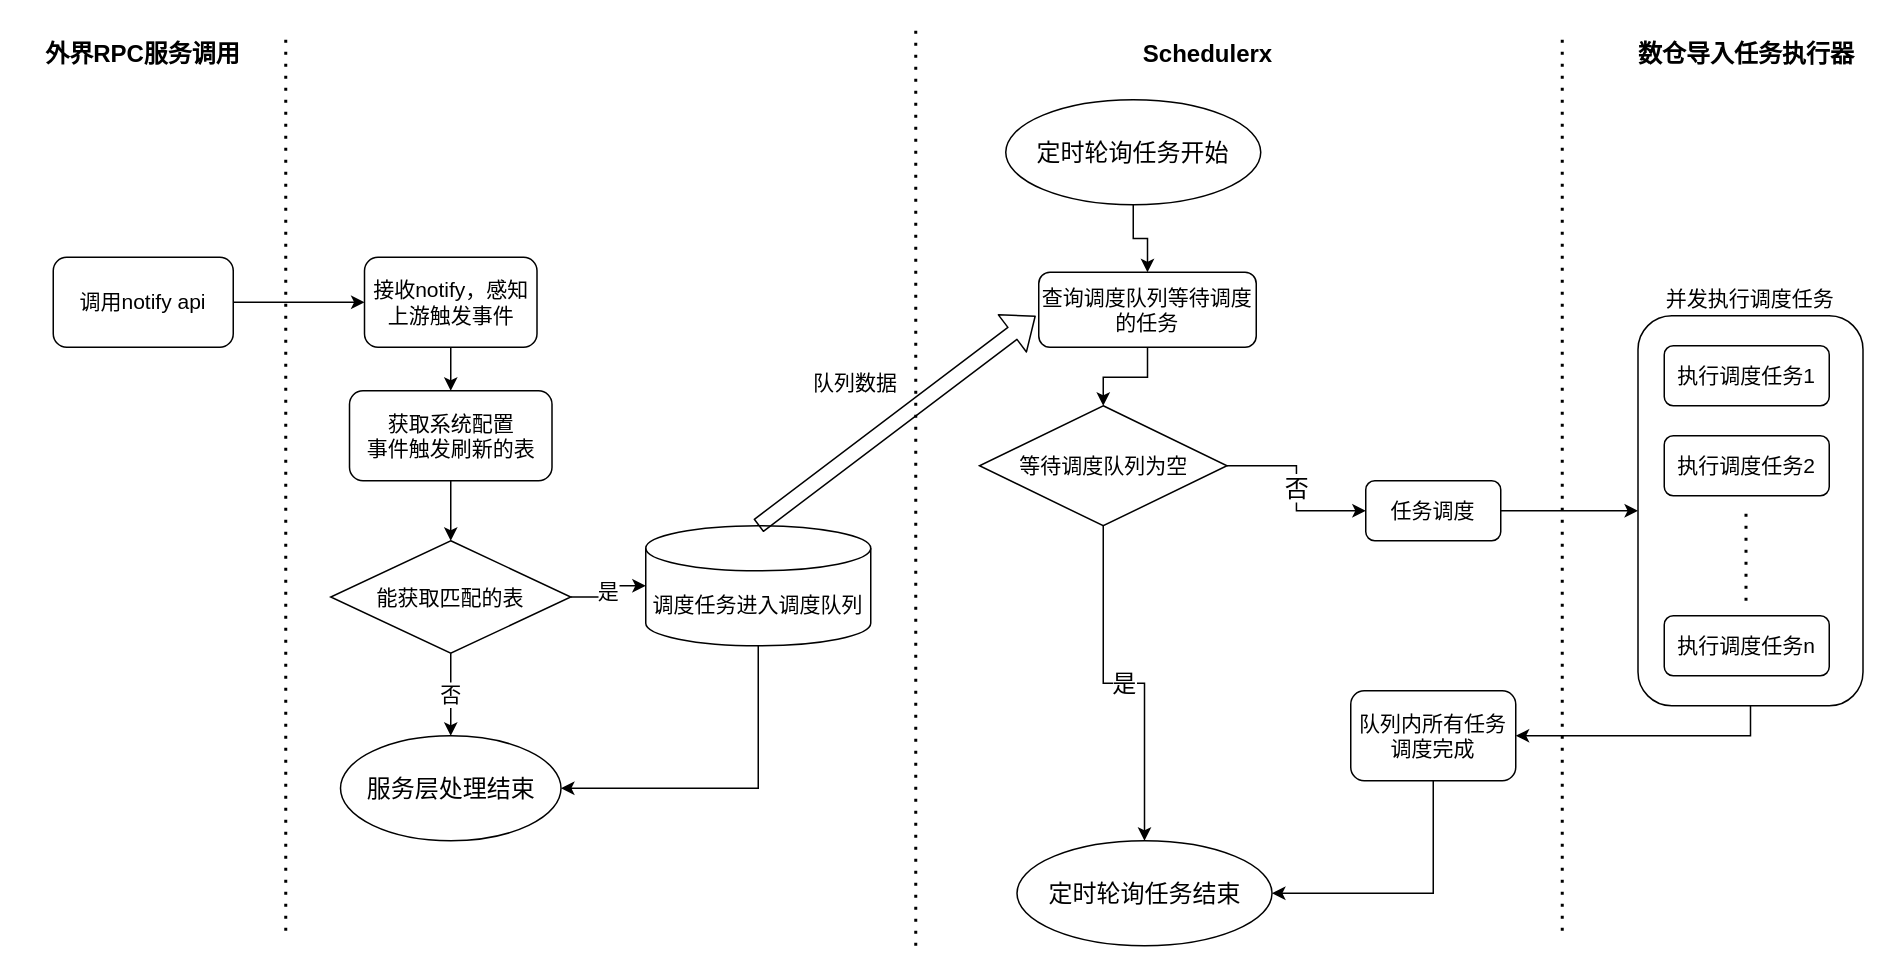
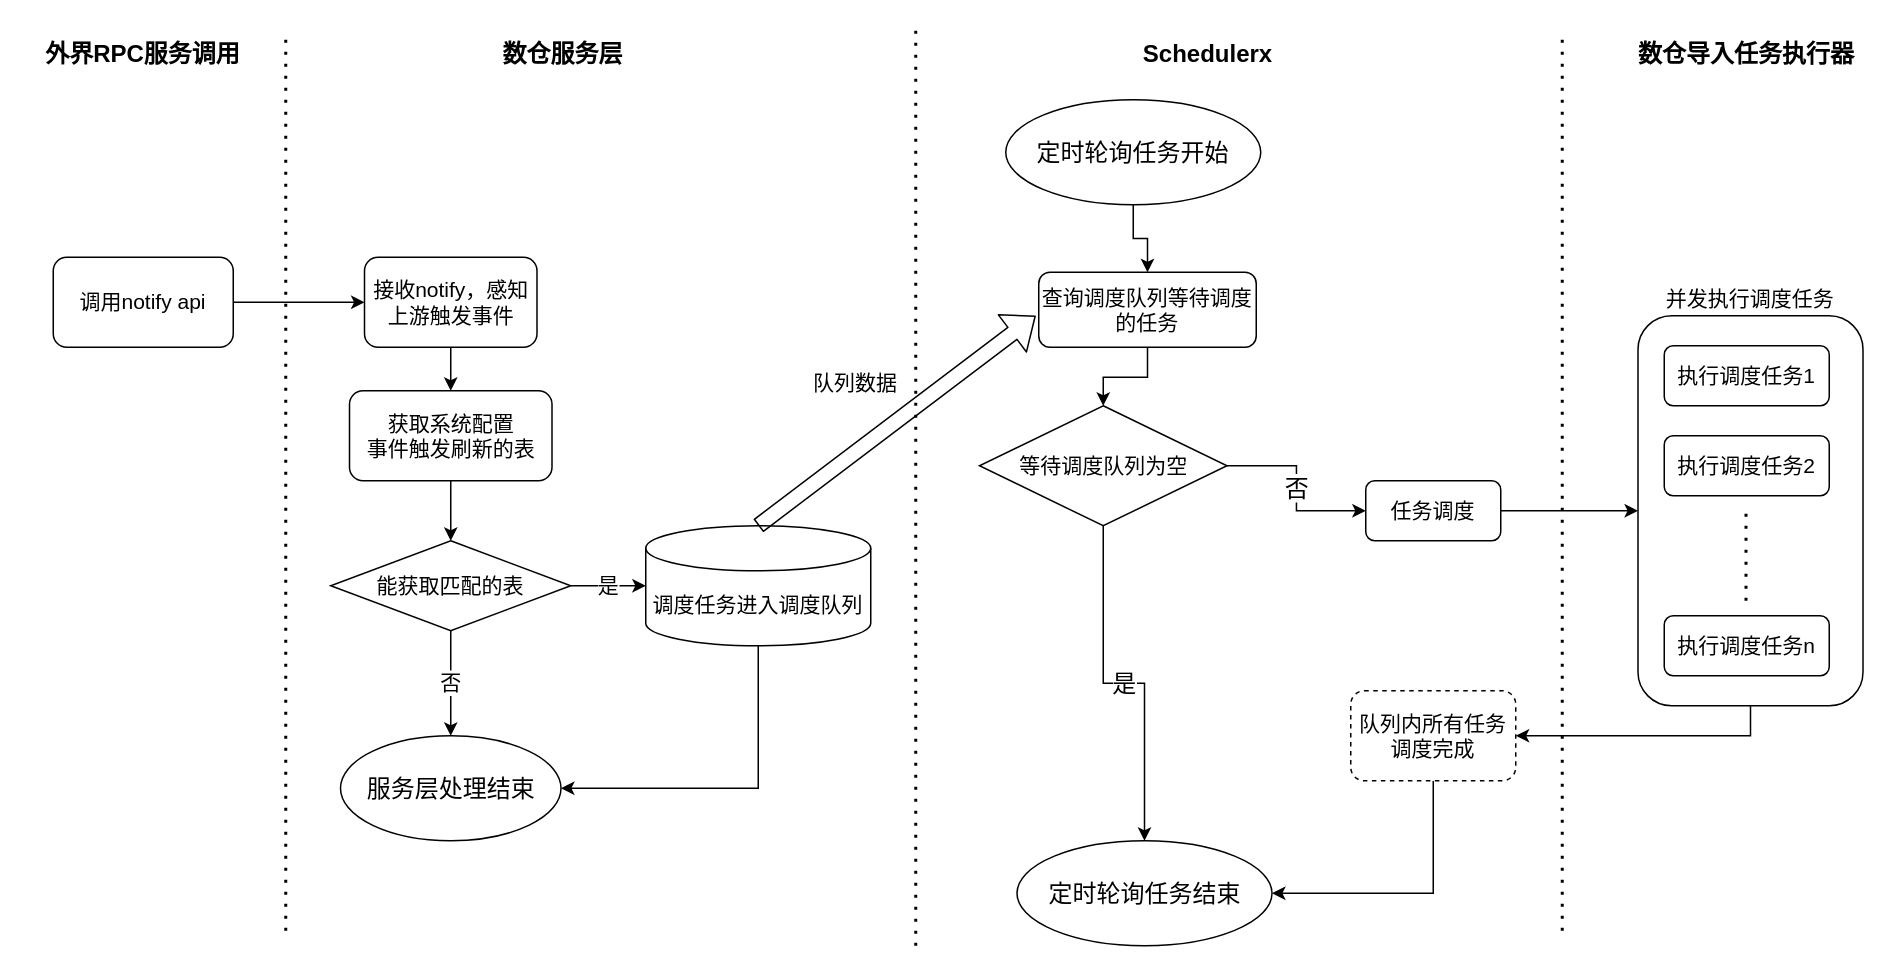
none -> (563, 53)
(451, 597) -> (451, 586)
(1433, 736) -> (1433, 736)
